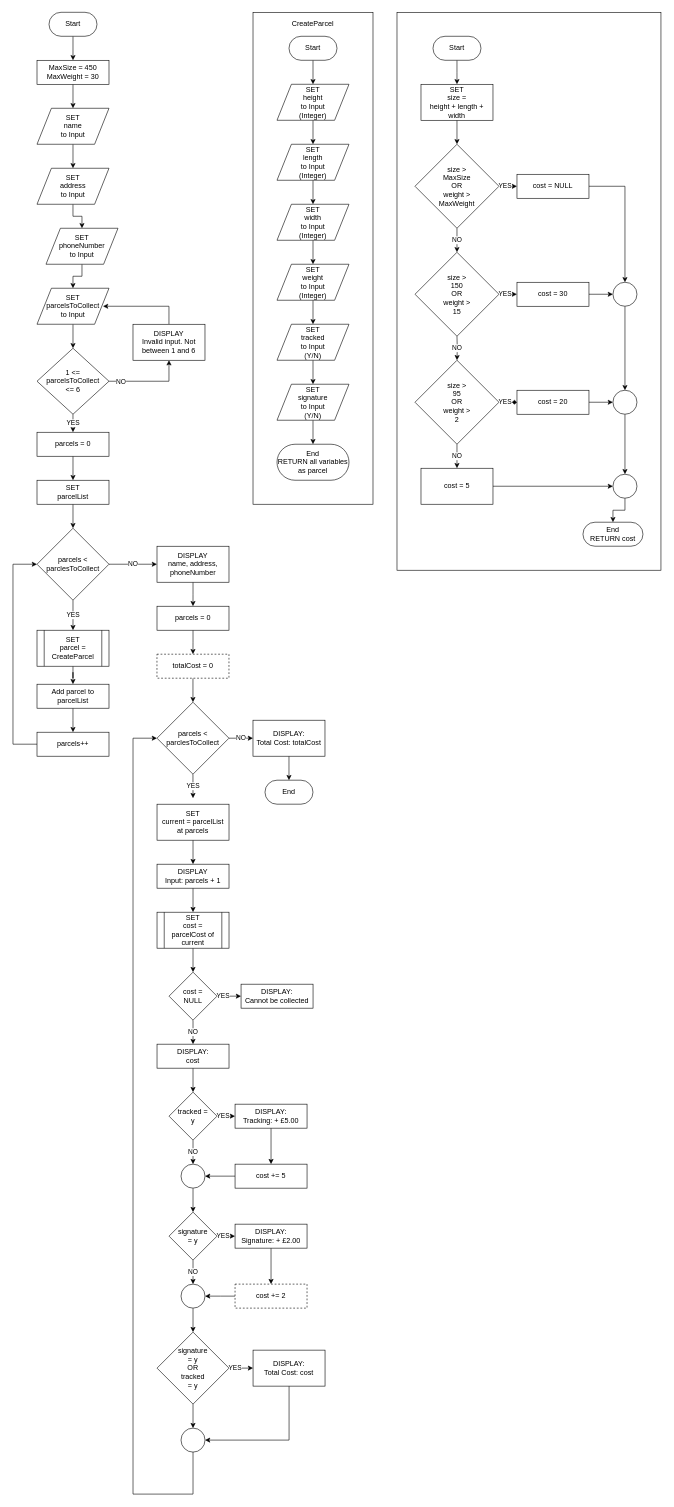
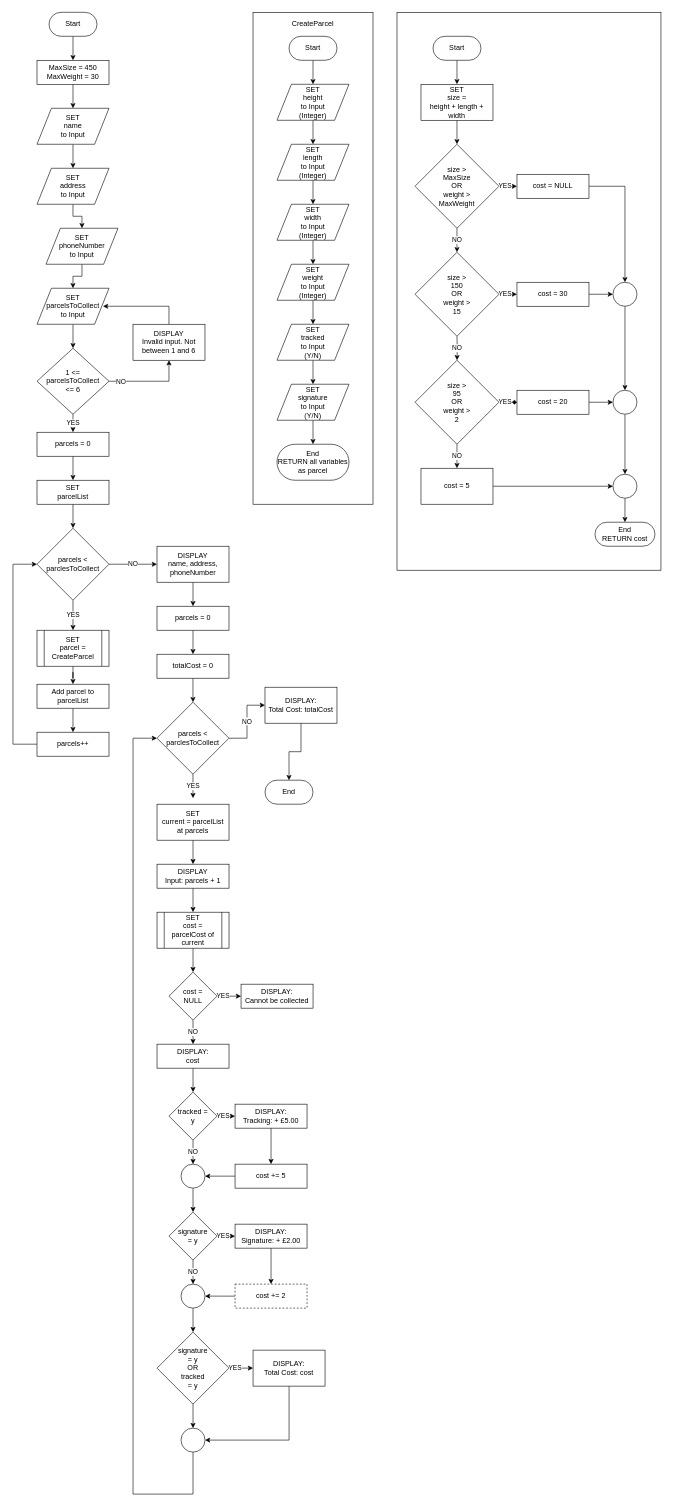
(613, 534) -> (625, 534)
(193, 666) -> (193, 666)
(289, 738) -> (301, 705)
